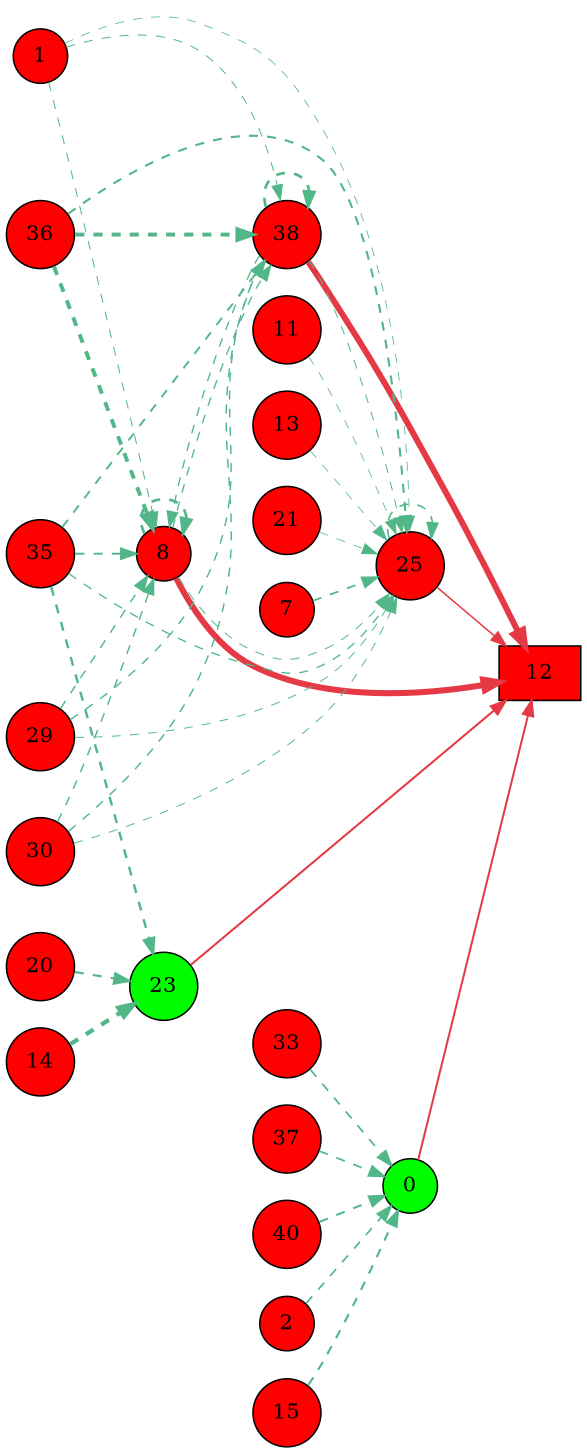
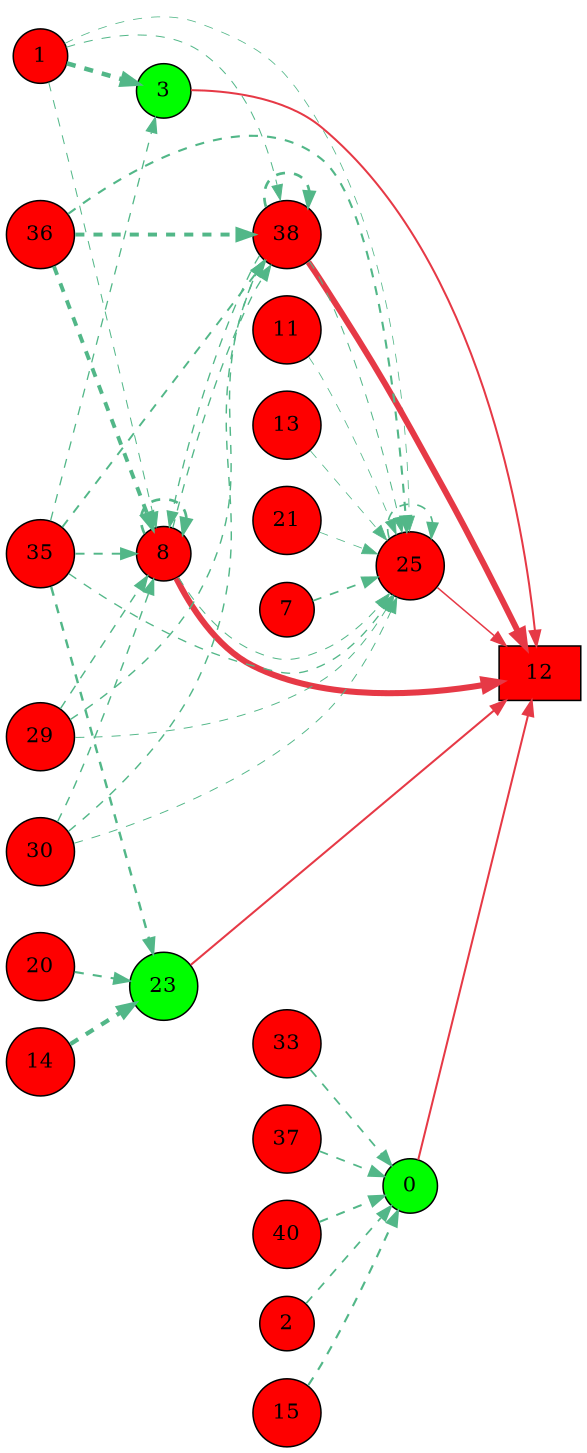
none -> (164, 91)
